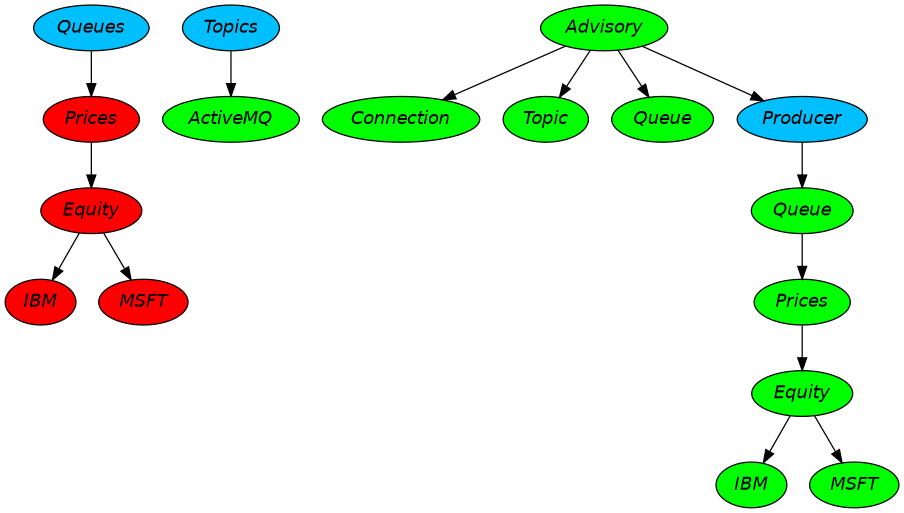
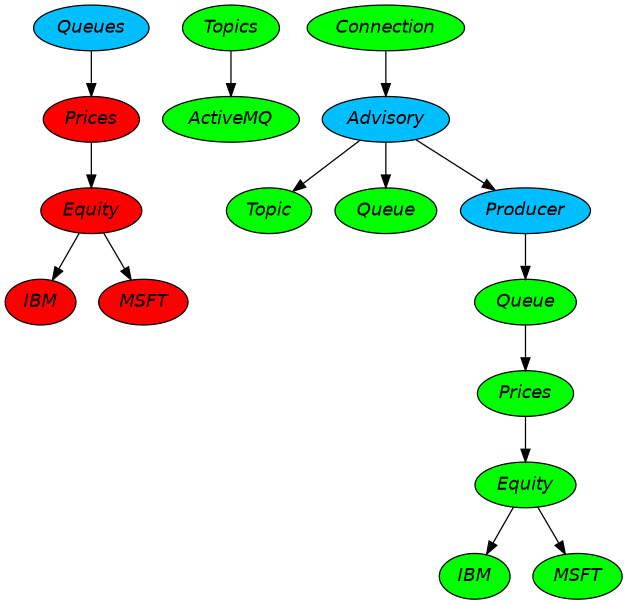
(231, 28) -> (231, 28)
(604, 28) -> (386, 119)
(510, 70) -> (386, 67)
